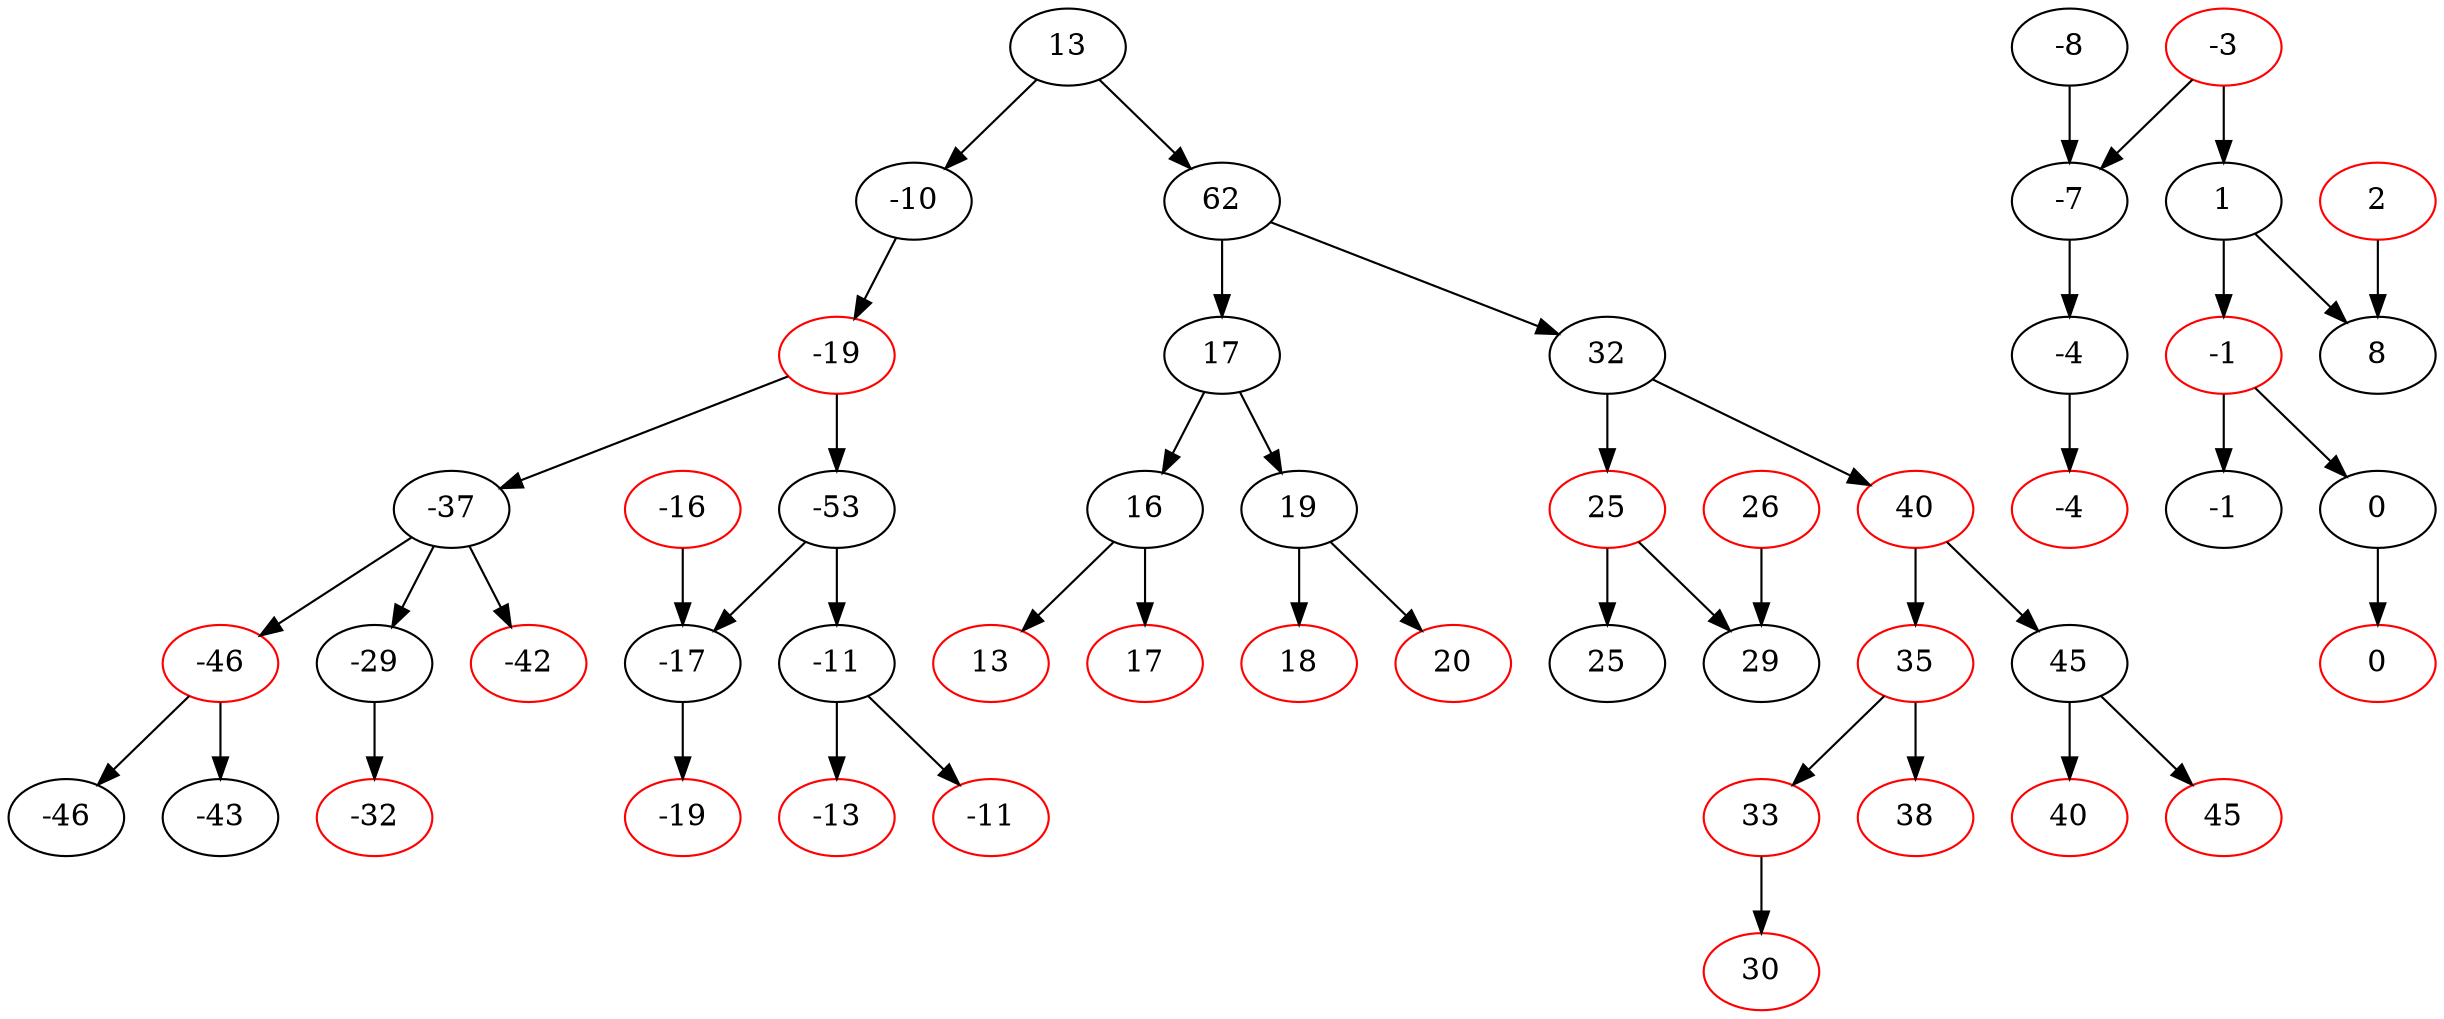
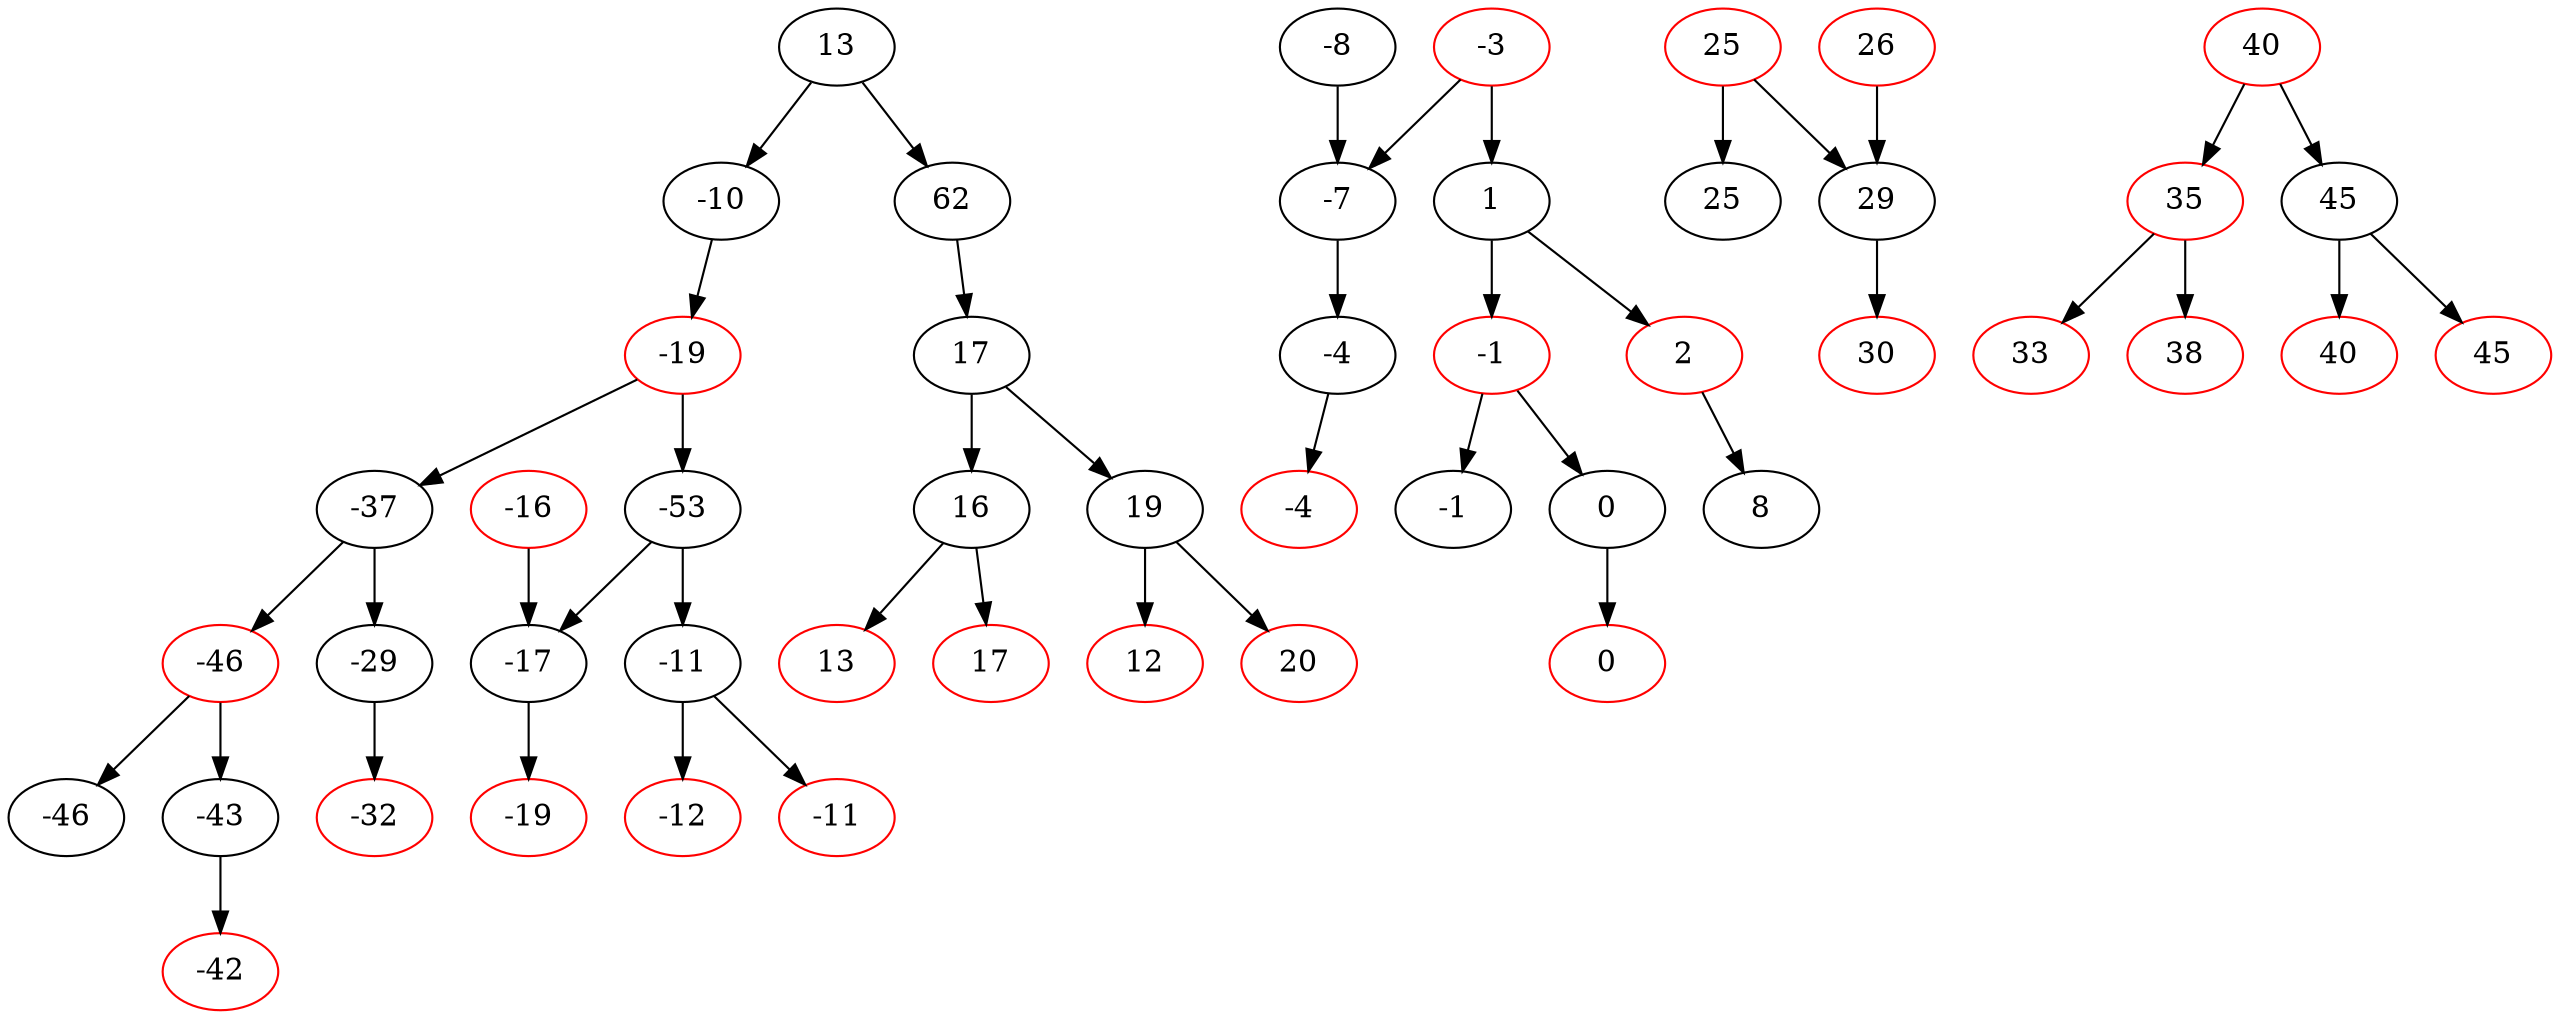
(2293, 271) -> (1580, 272)
(1607, 355) -> none
(485, 577) -> (220, 884)
(1299, 663) -> (1145, 663)
(837, 818) -> (683, 818)
(1761, 884) -> (1877, 268)
